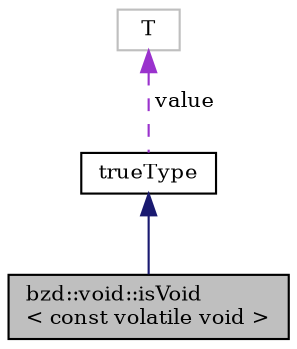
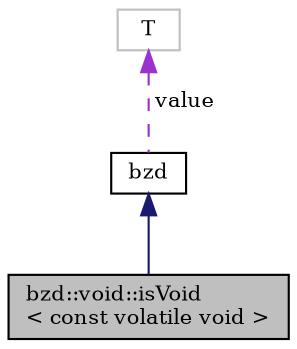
(149, 173) -> (149, 173)
